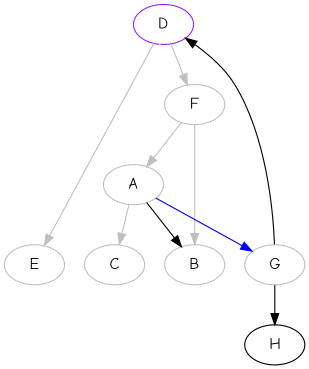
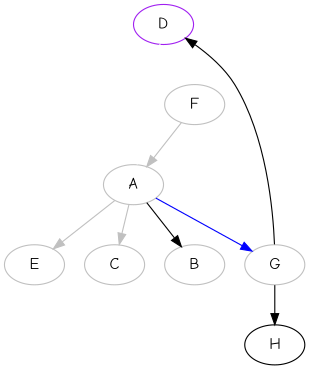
(177, 59) -> none
(102, 140) -> (89, 221)
(195, 179) -> none
